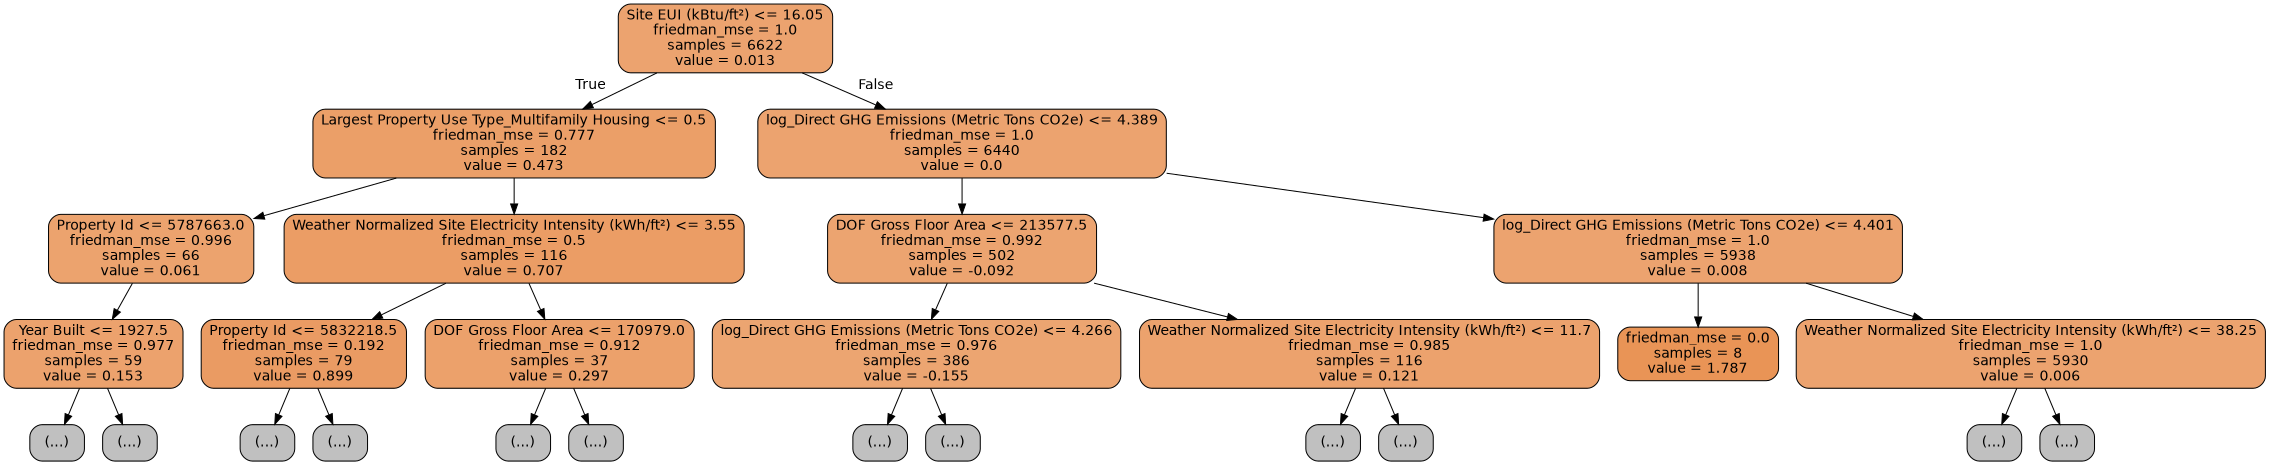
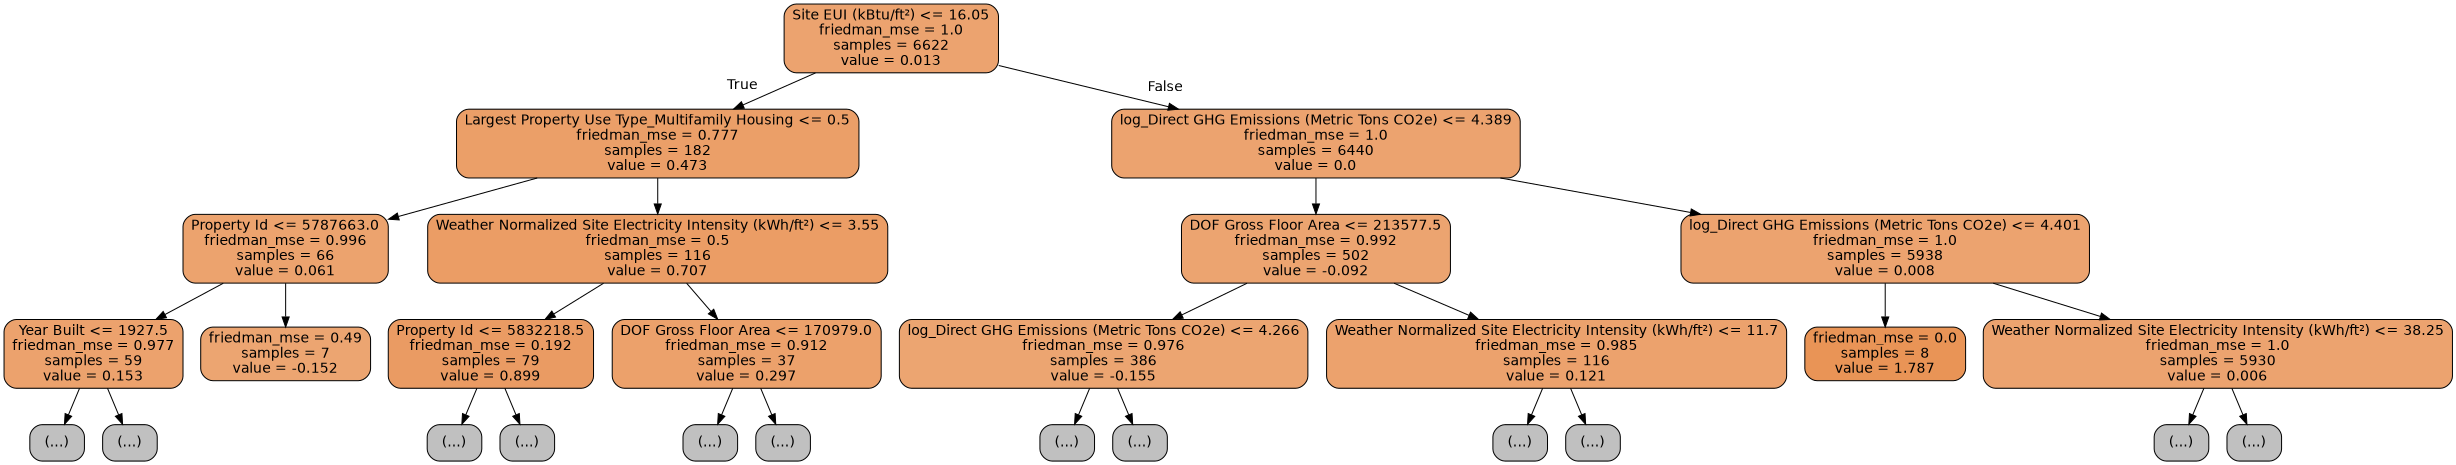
none -> (286, 354)
